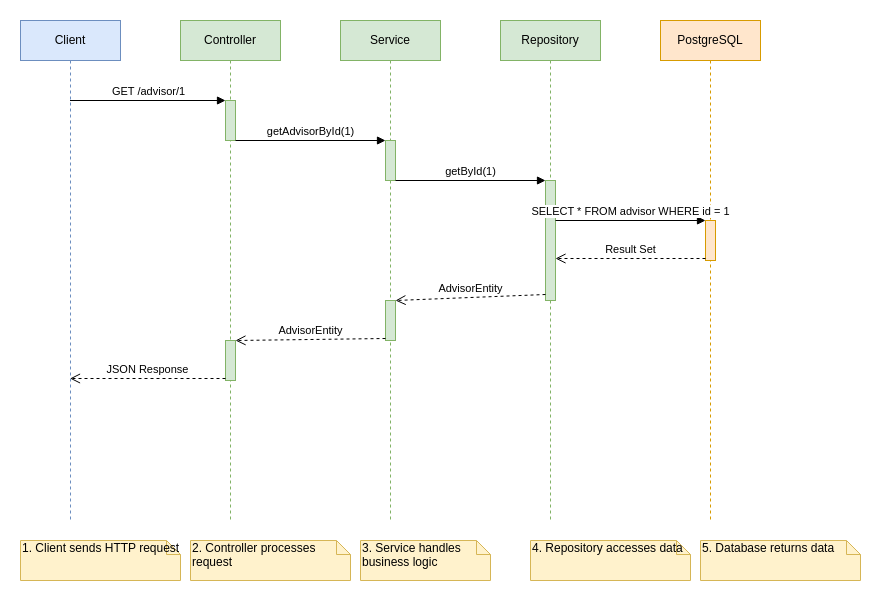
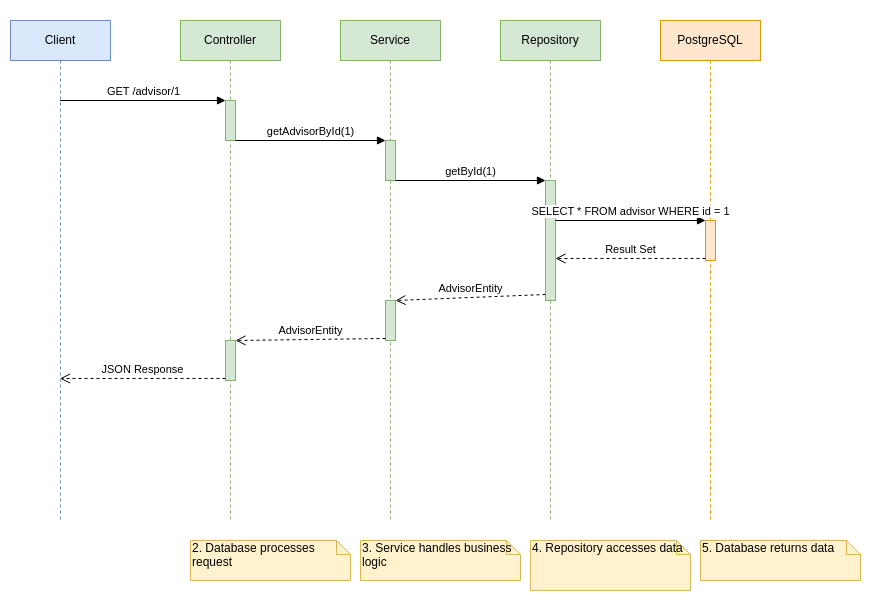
(71, 271) -> (61, 271)
(272, 556) -> (272, 556)
(101, 561) -> none
(426, 561) -> (441, 561)
(611, 561) -> (611, 566)
